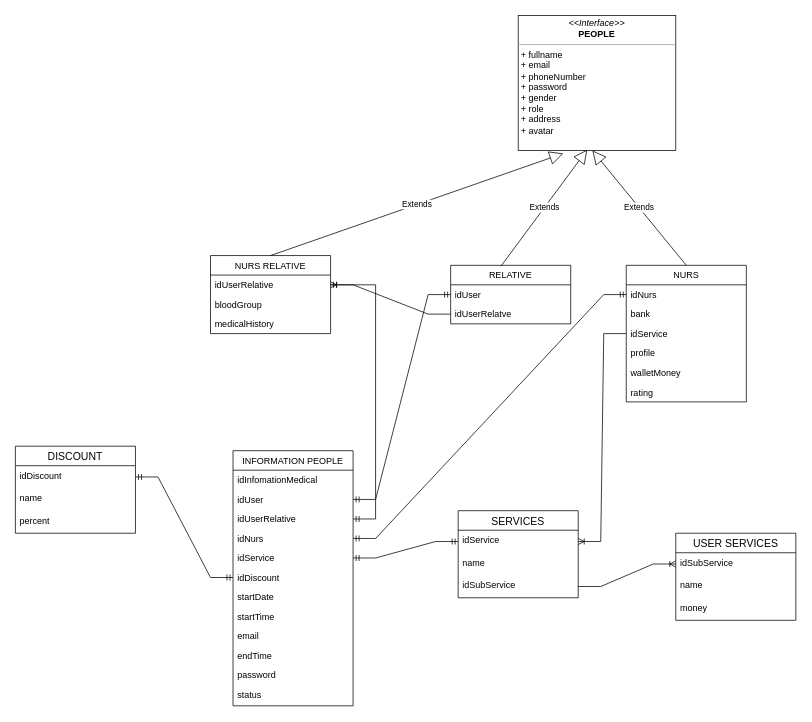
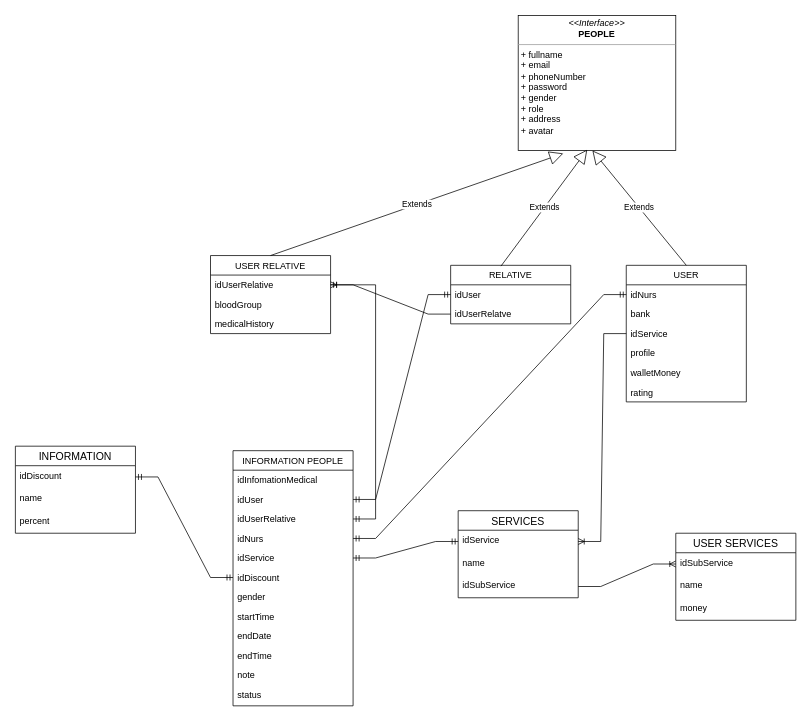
(270, 266) -> (270, 266)
(686, 275) -> (686, 275)
(75, 456) -> (75, 456)
(260, 597) -> (252, 597)
(247, 636) -> (255, 636)
(257, 675) -> (247, 675)
